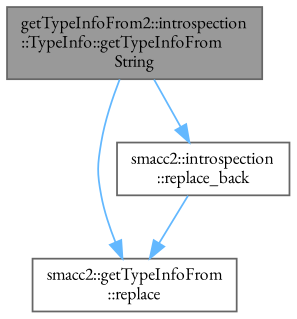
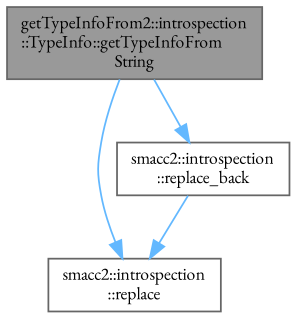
(135, 285) -> (135, 285)
